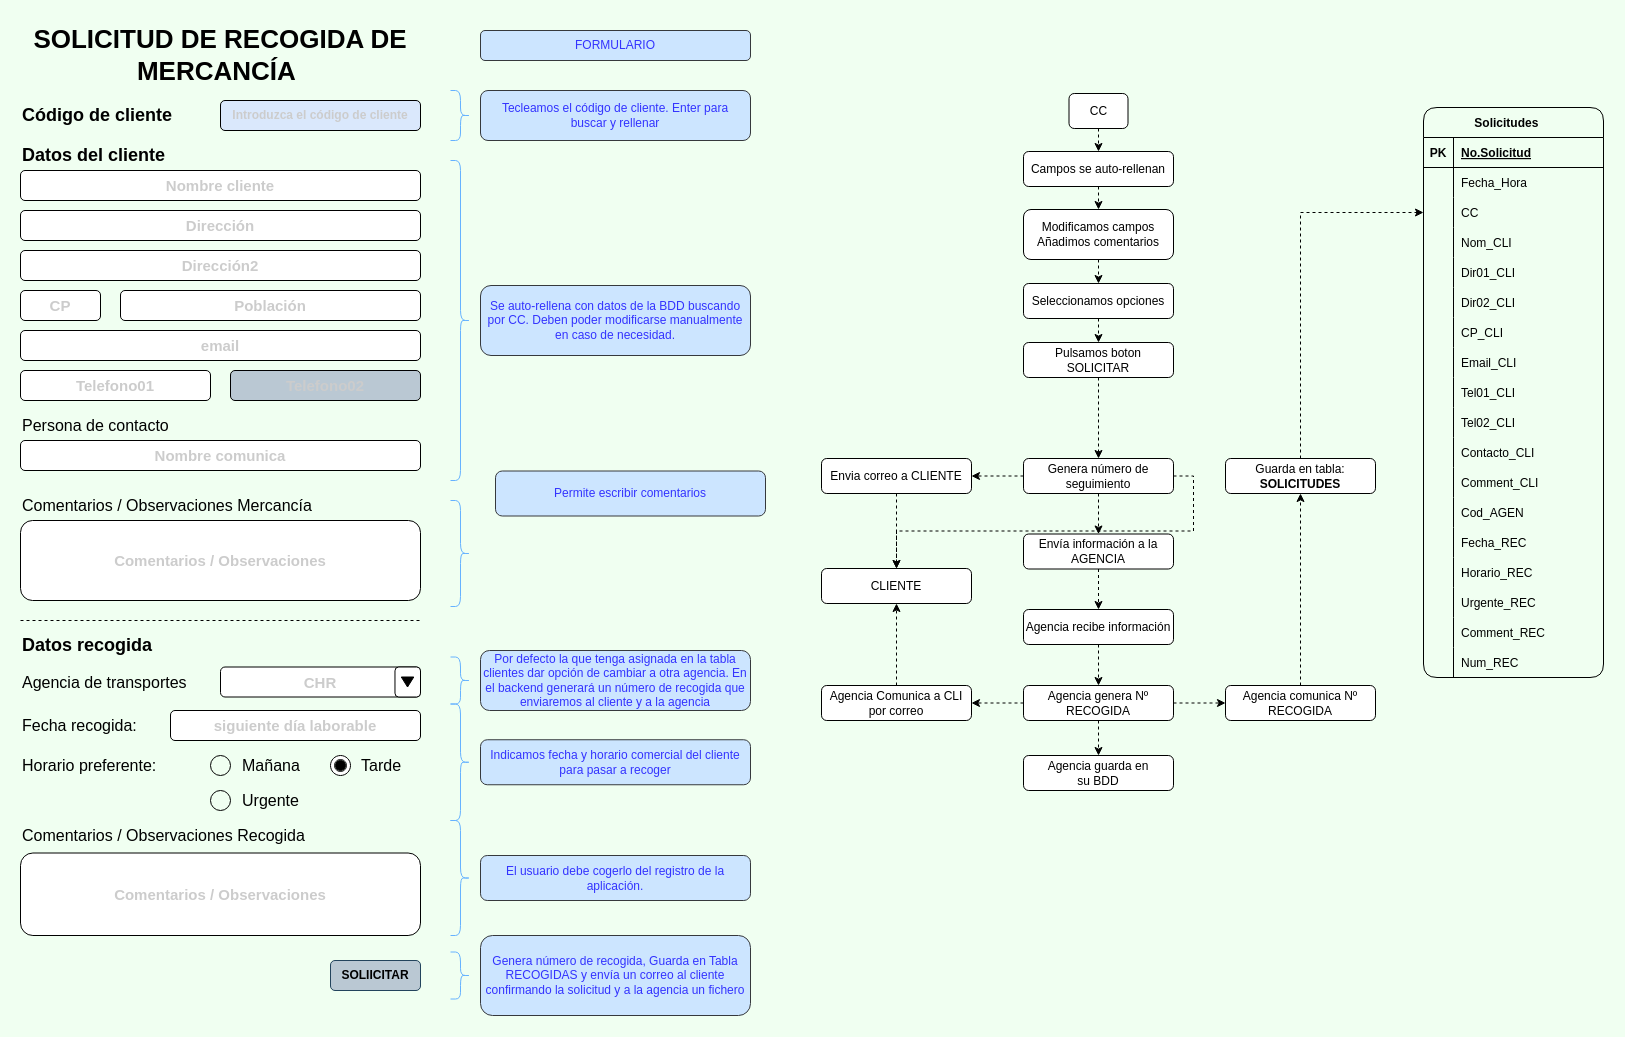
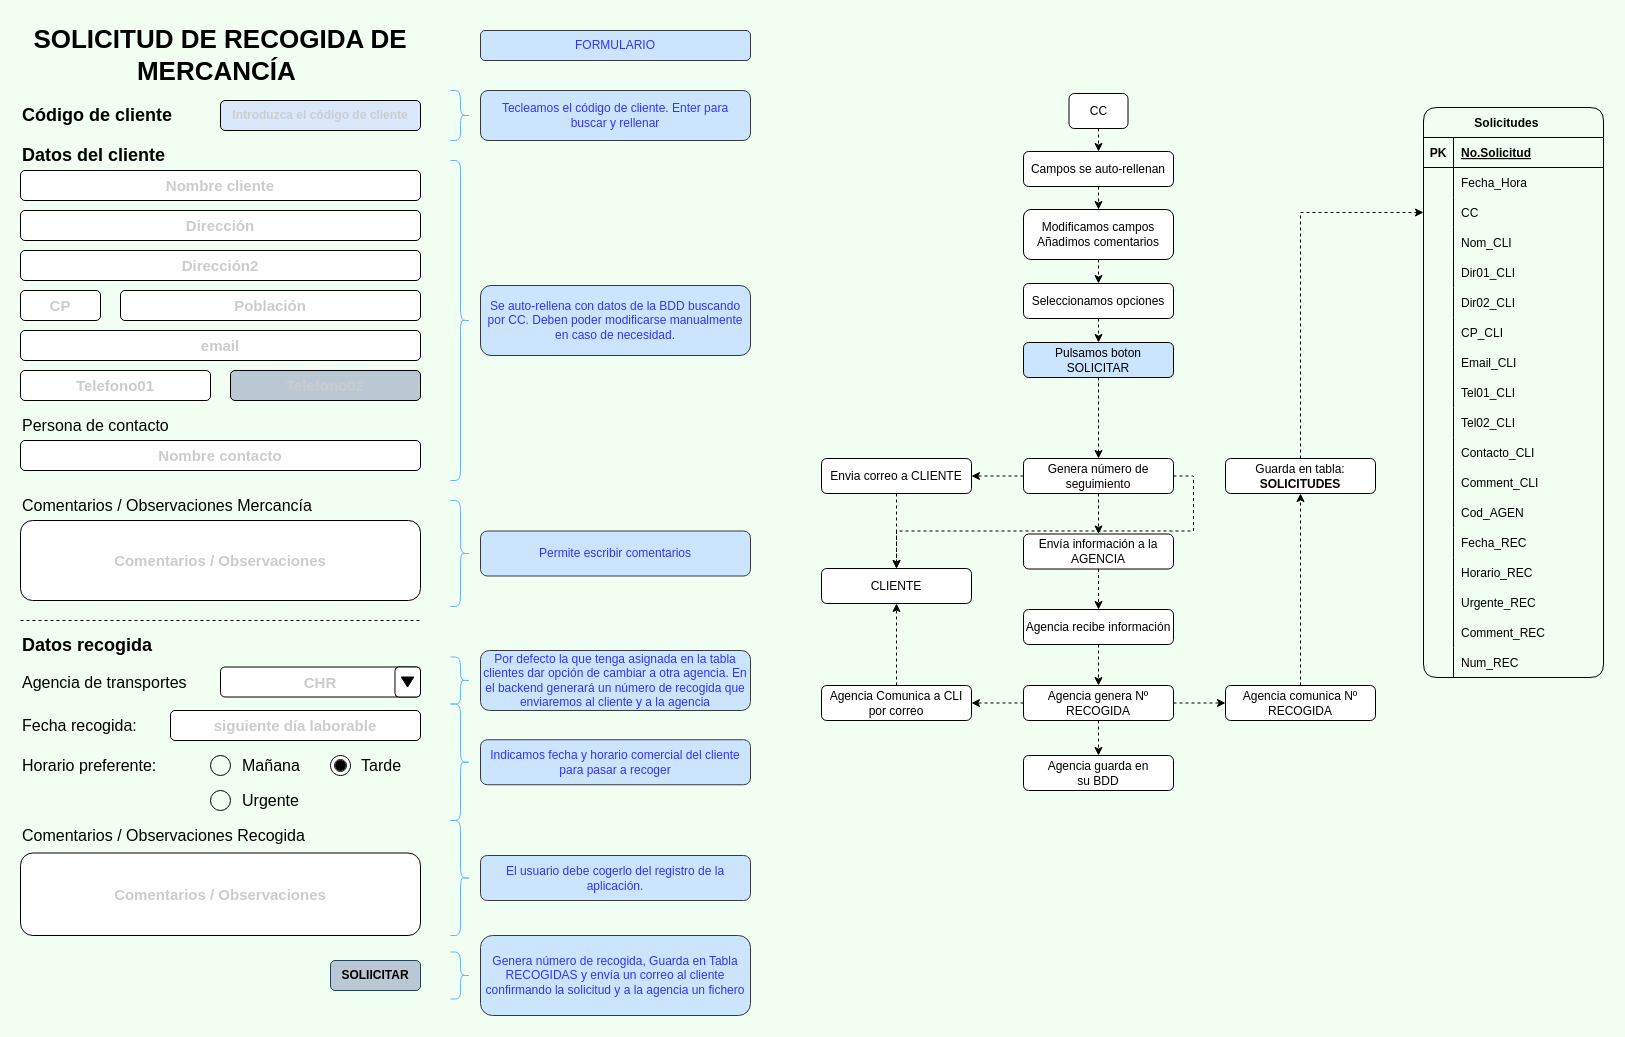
(1099, 360) -> (1099, 360)
(221, 456) -> (221, 456)
(631, 494) -> (616, 554)
